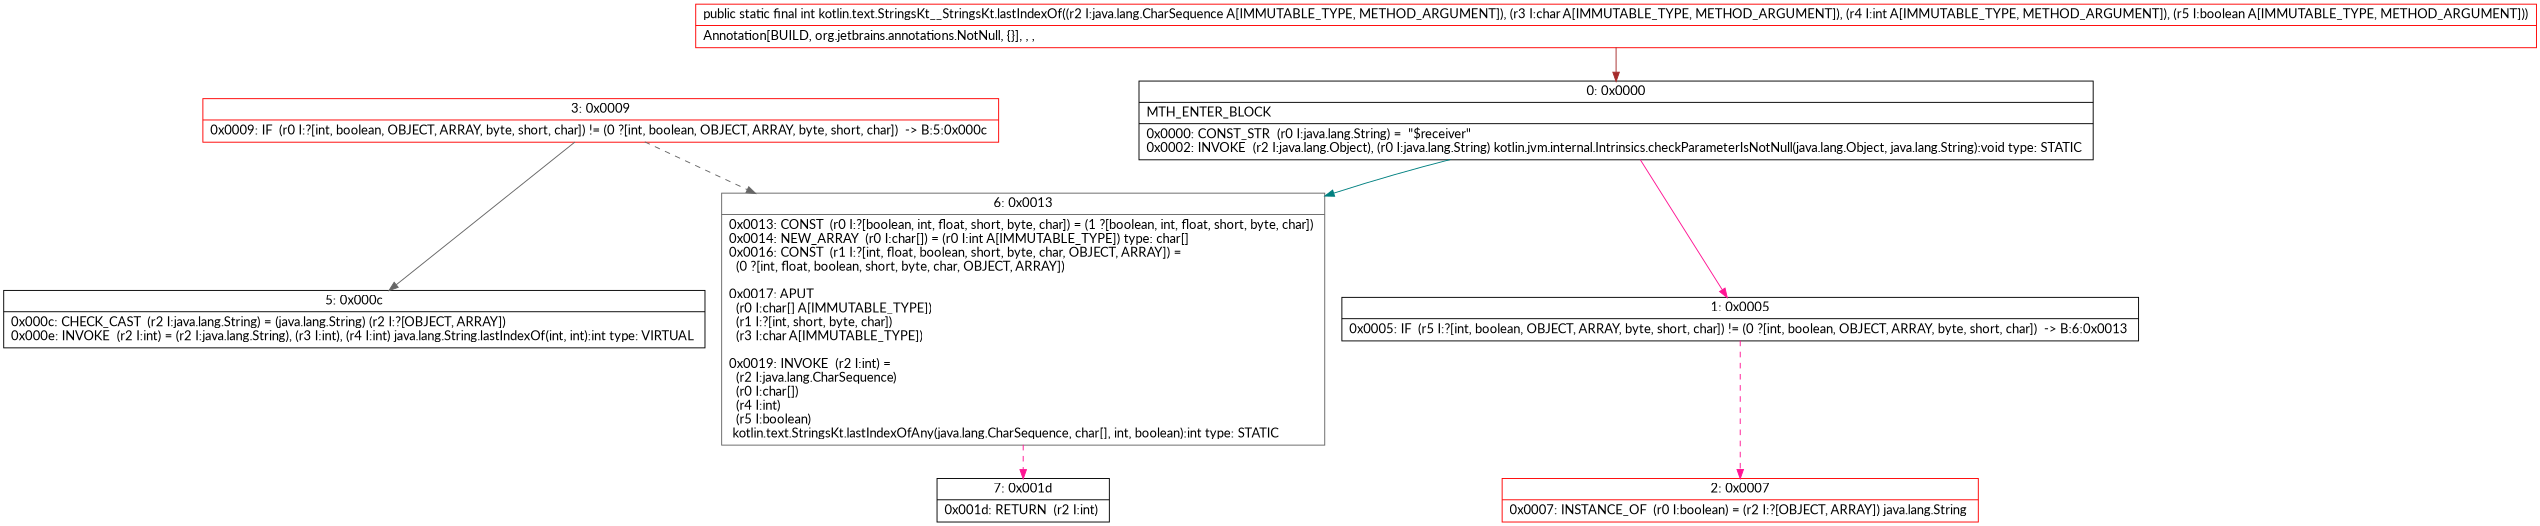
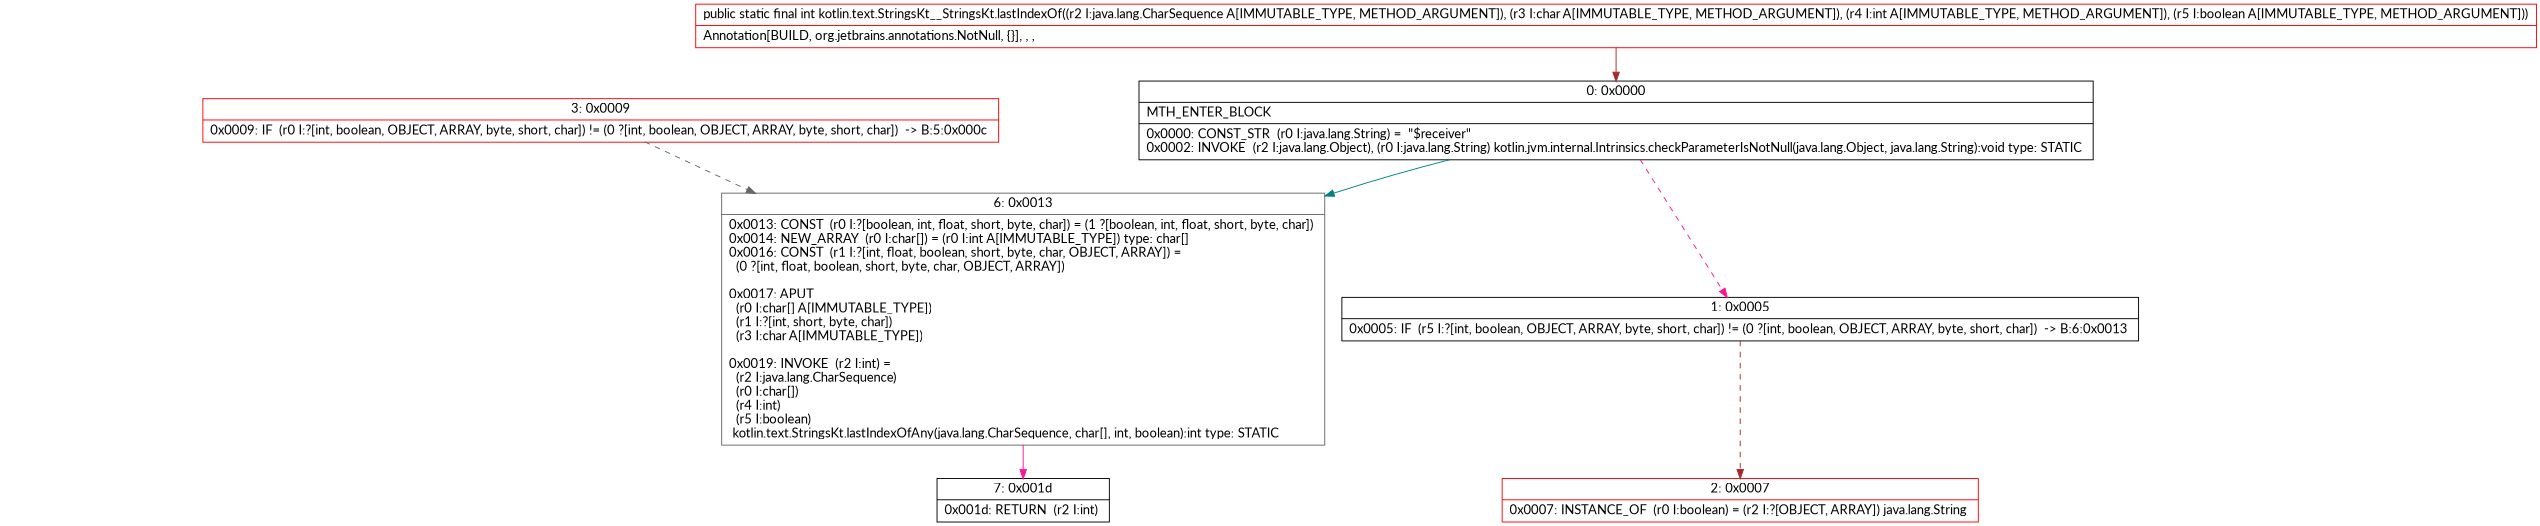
(1681, 224) -> (1681, 224)
(354, 319) -> none
(1740, 405) -> (1740, 405)
(1023, 457) -> (1023, 457)
